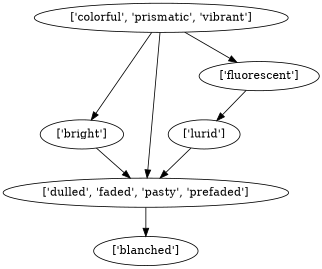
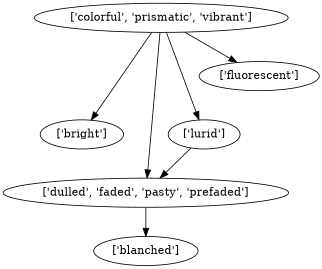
(234, 103) -> (181, 72)
(110, 160) -> none
